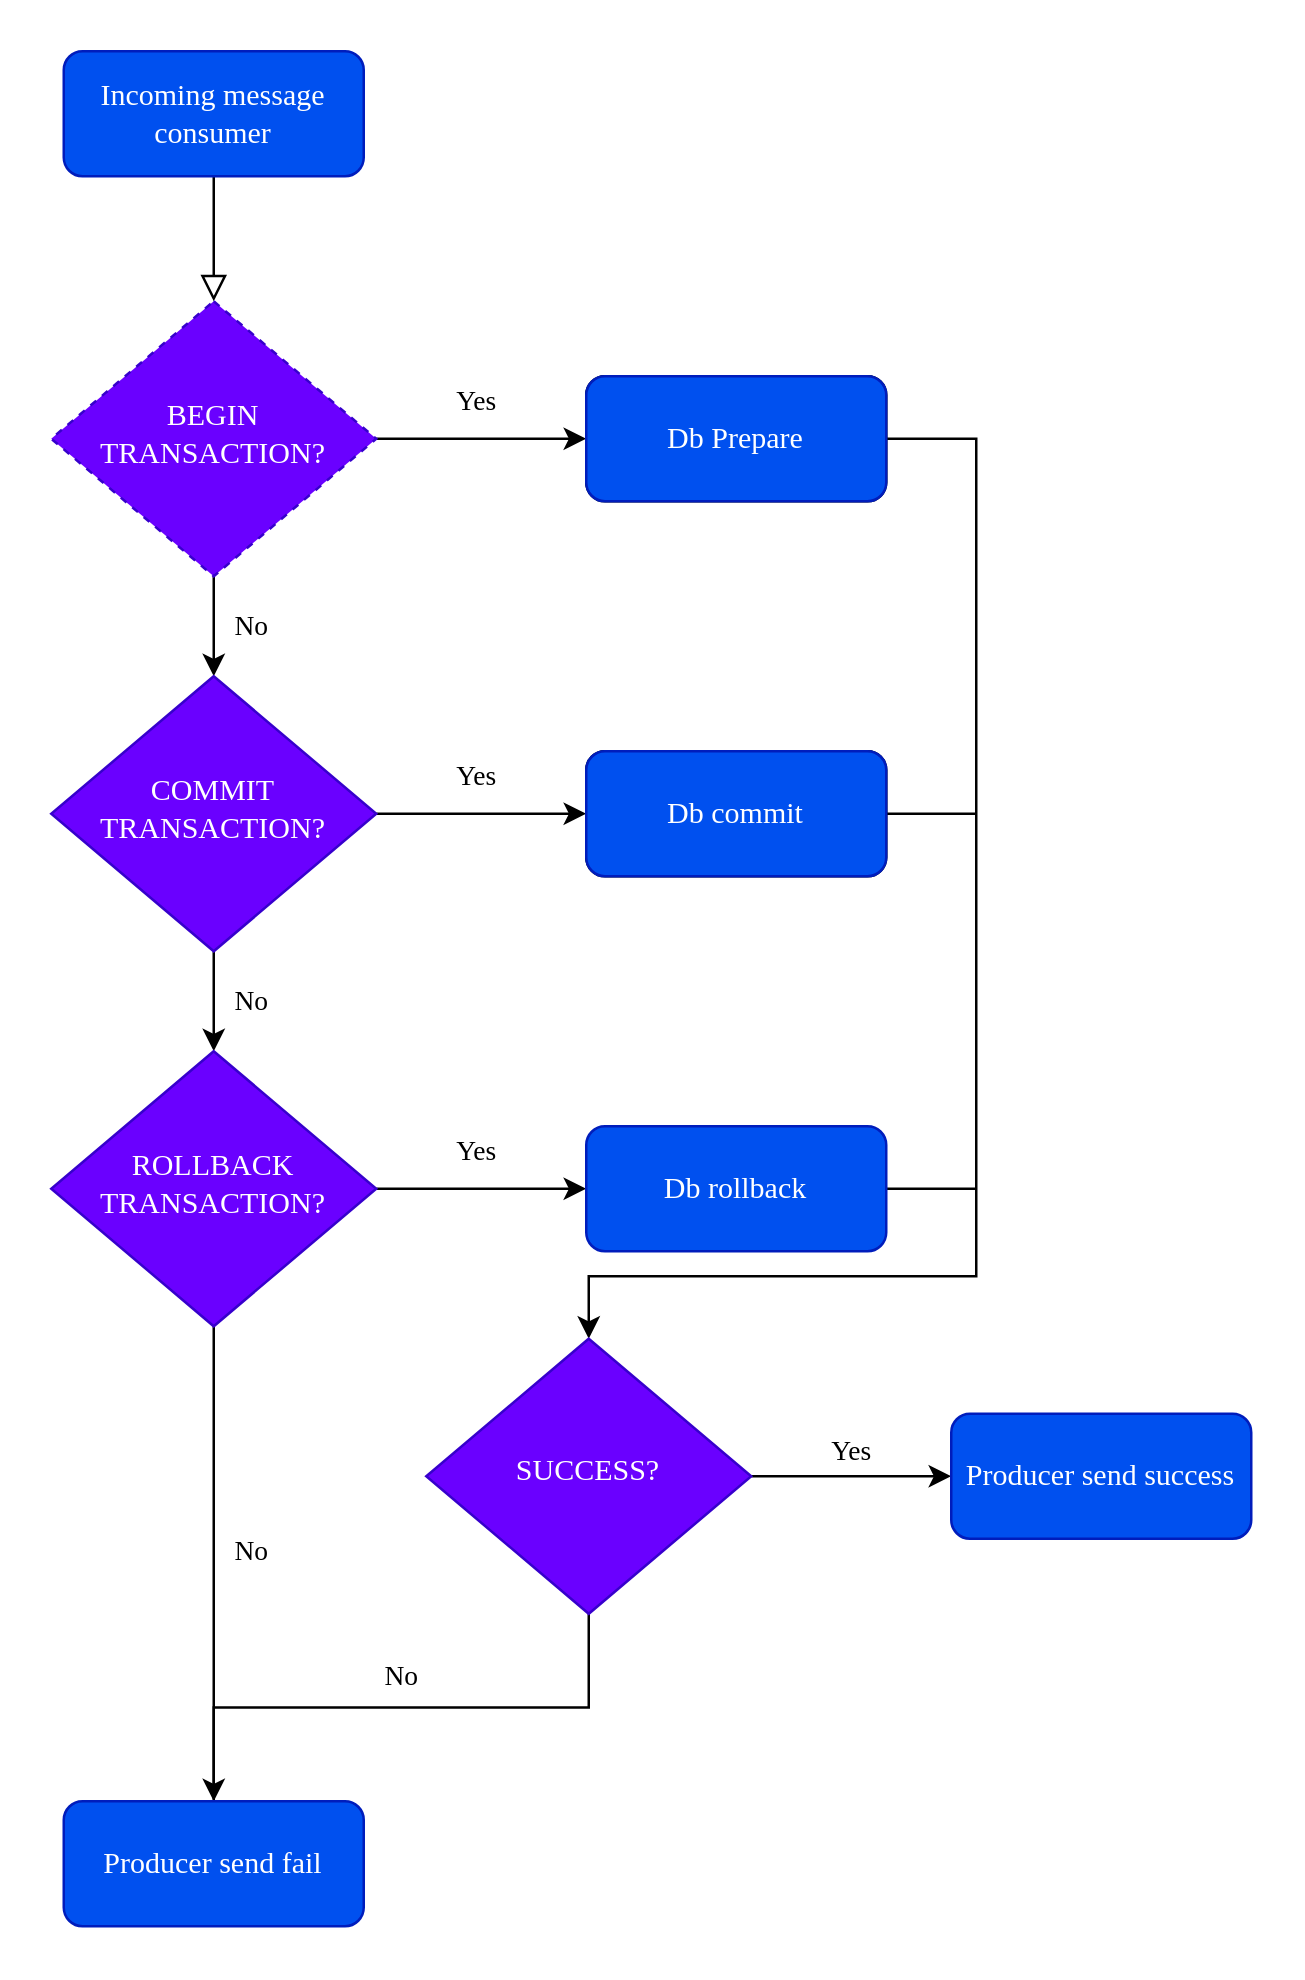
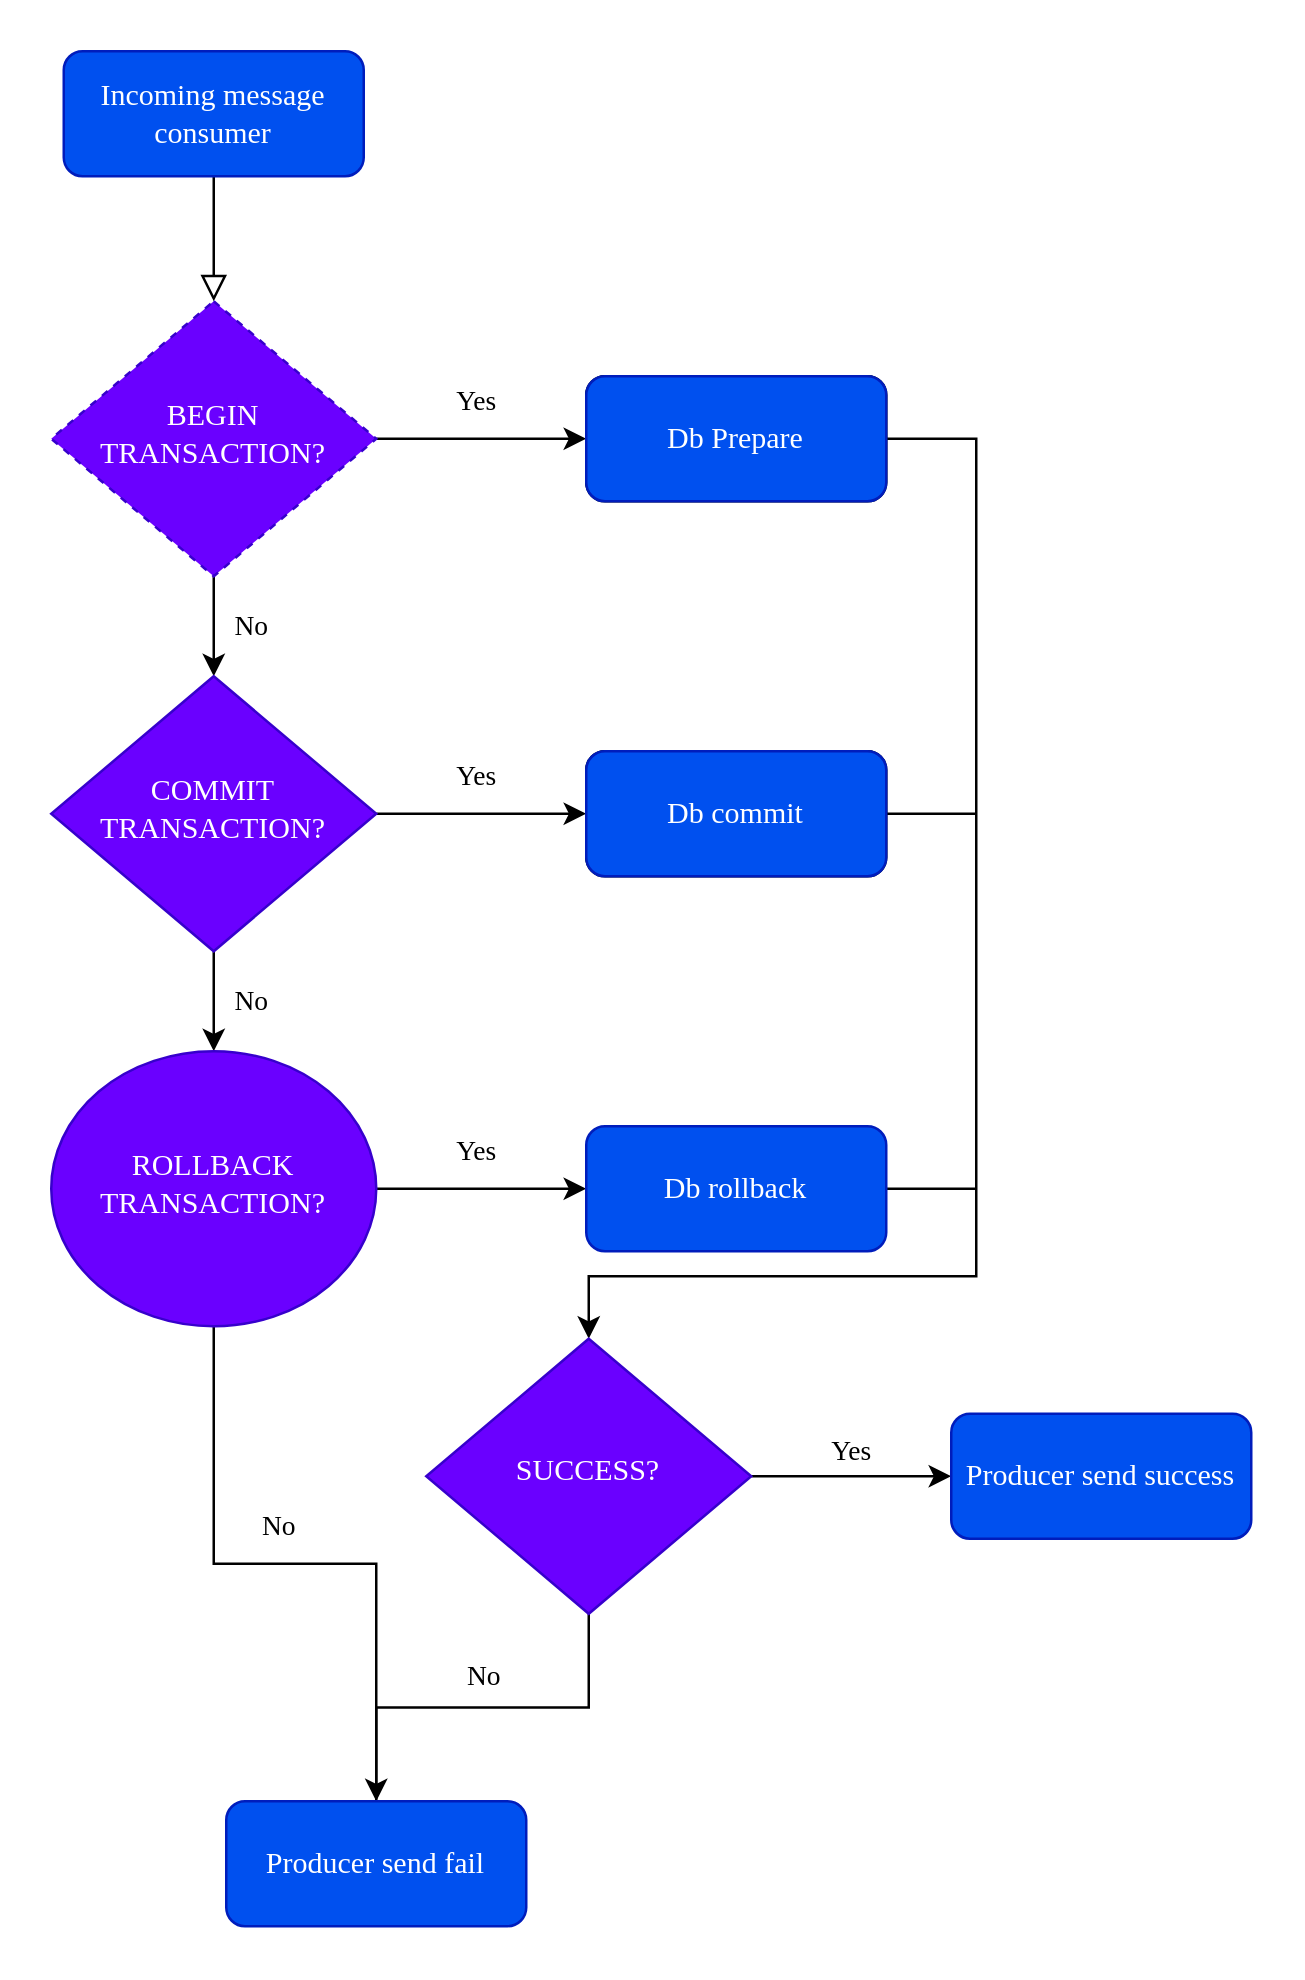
(214, 1189) -> (214, 1189)
(214, 1864) -> (376, 1864)
